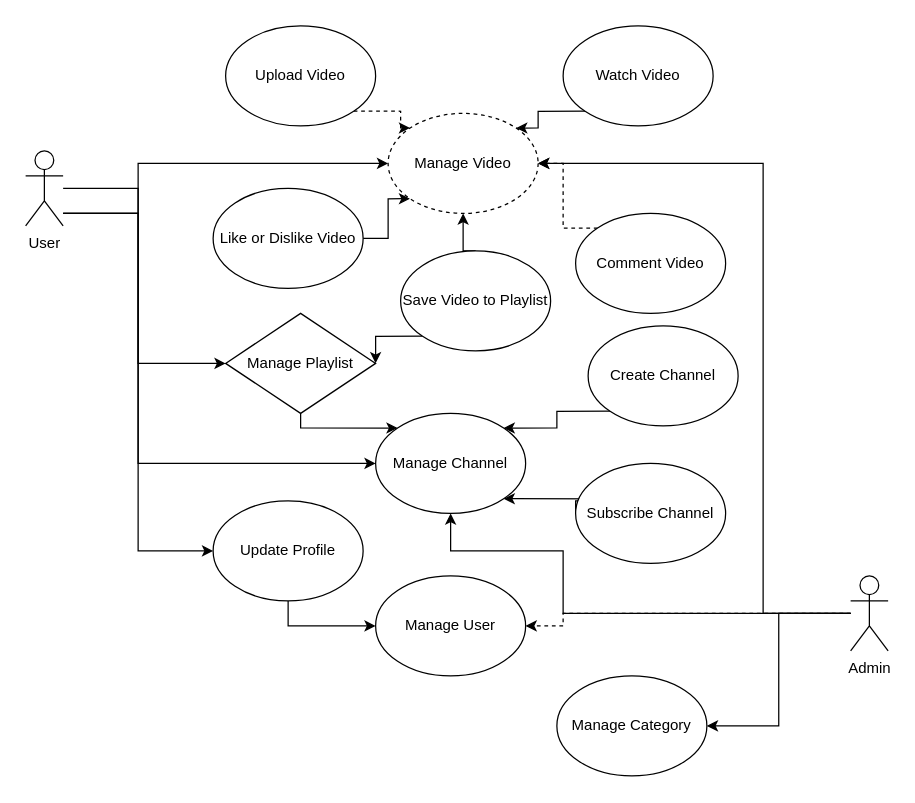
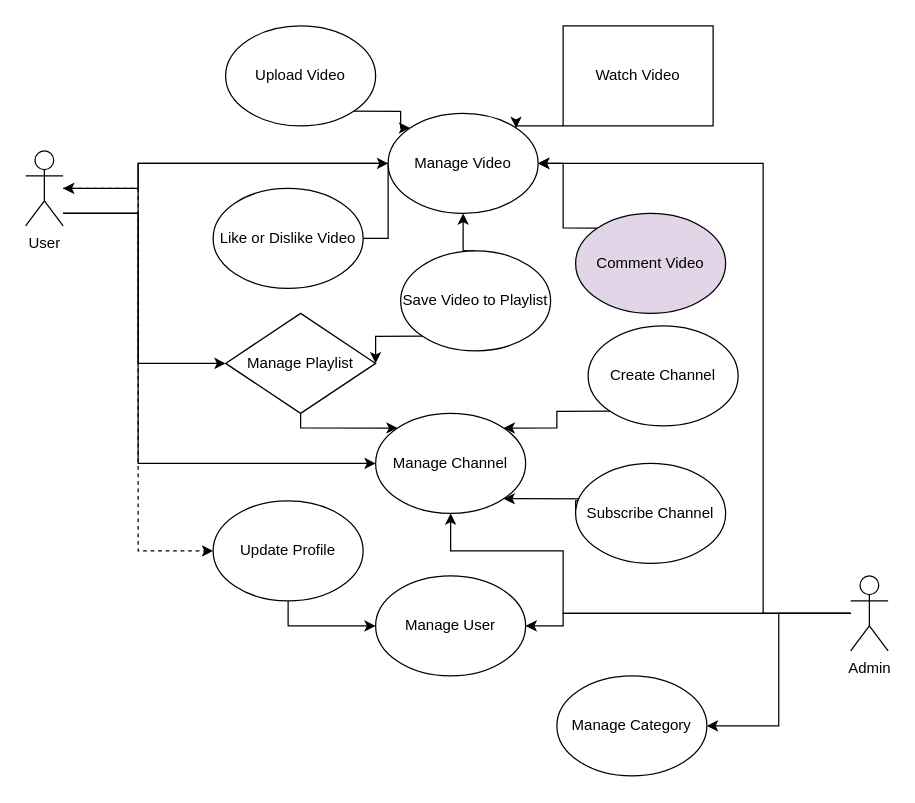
(638, 76) -> (638, 76)
(384, 111) -> (384, 111)
(463, 163) -> (463, 163)
(394, 198) -> (388, 181)
(563, 213) -> (563, 213)
(651, 263) -> (651, 263)
(138, 541) -> (138, 541)
(554, 626) -> (554, 626)
